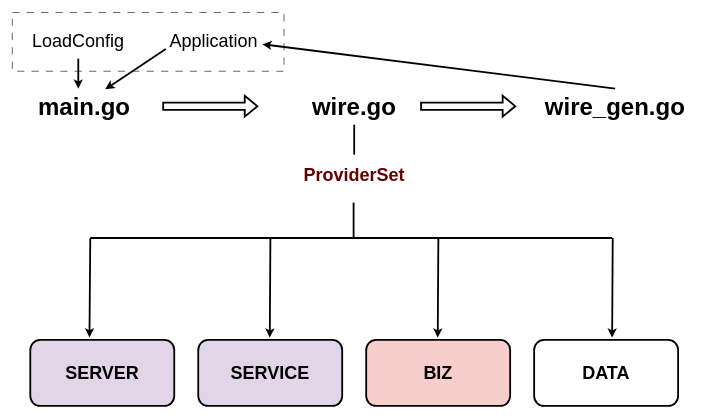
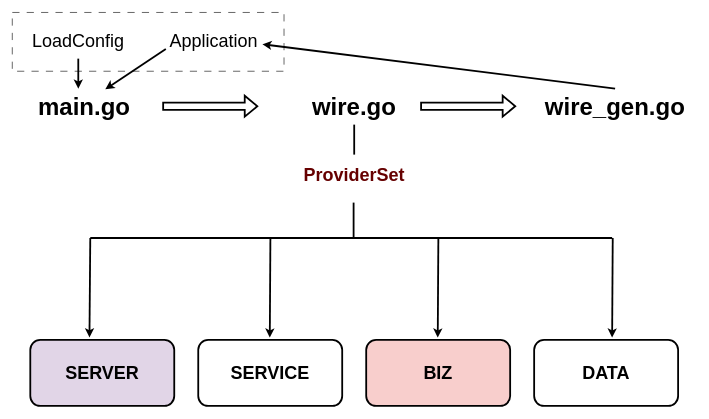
(270, 373) -> (270, 373)
